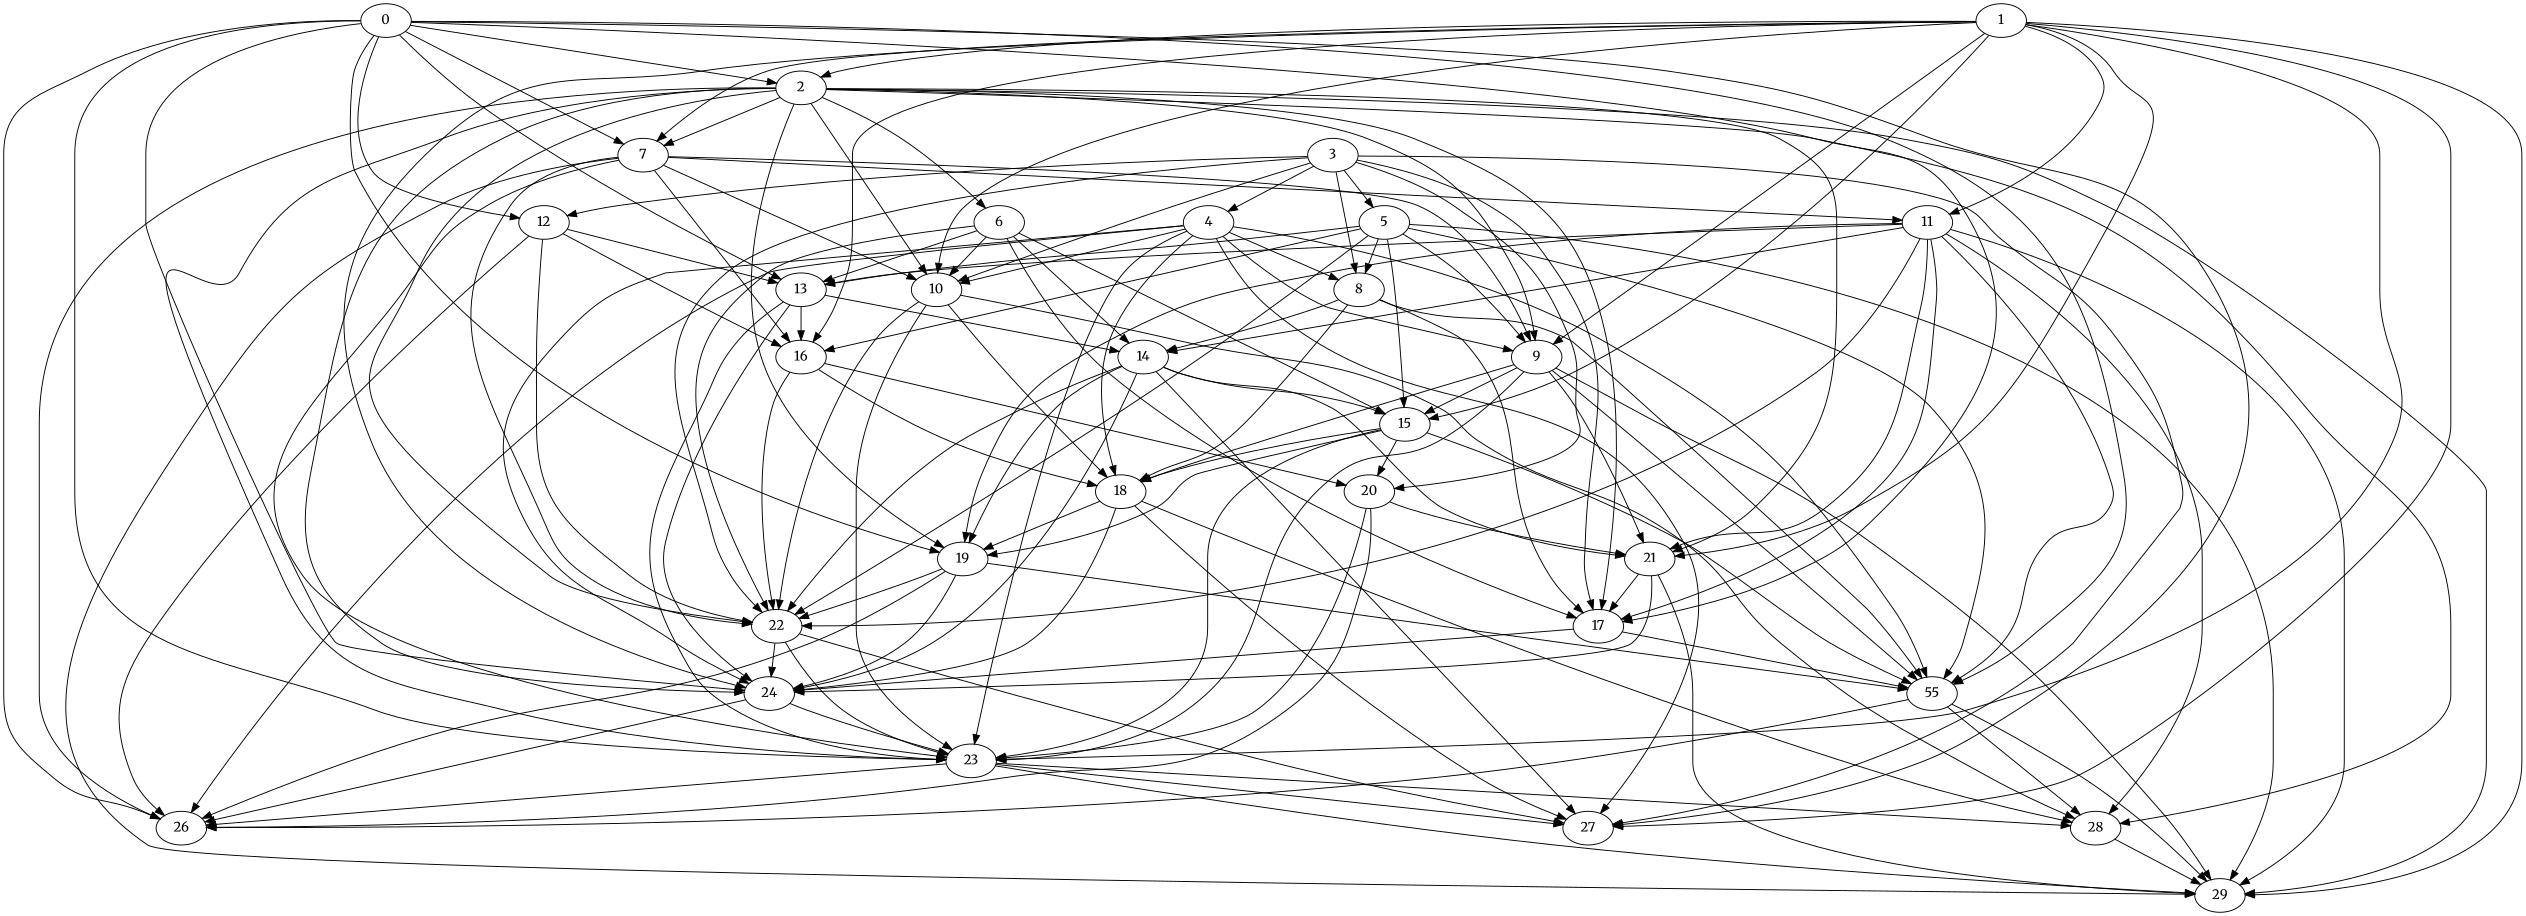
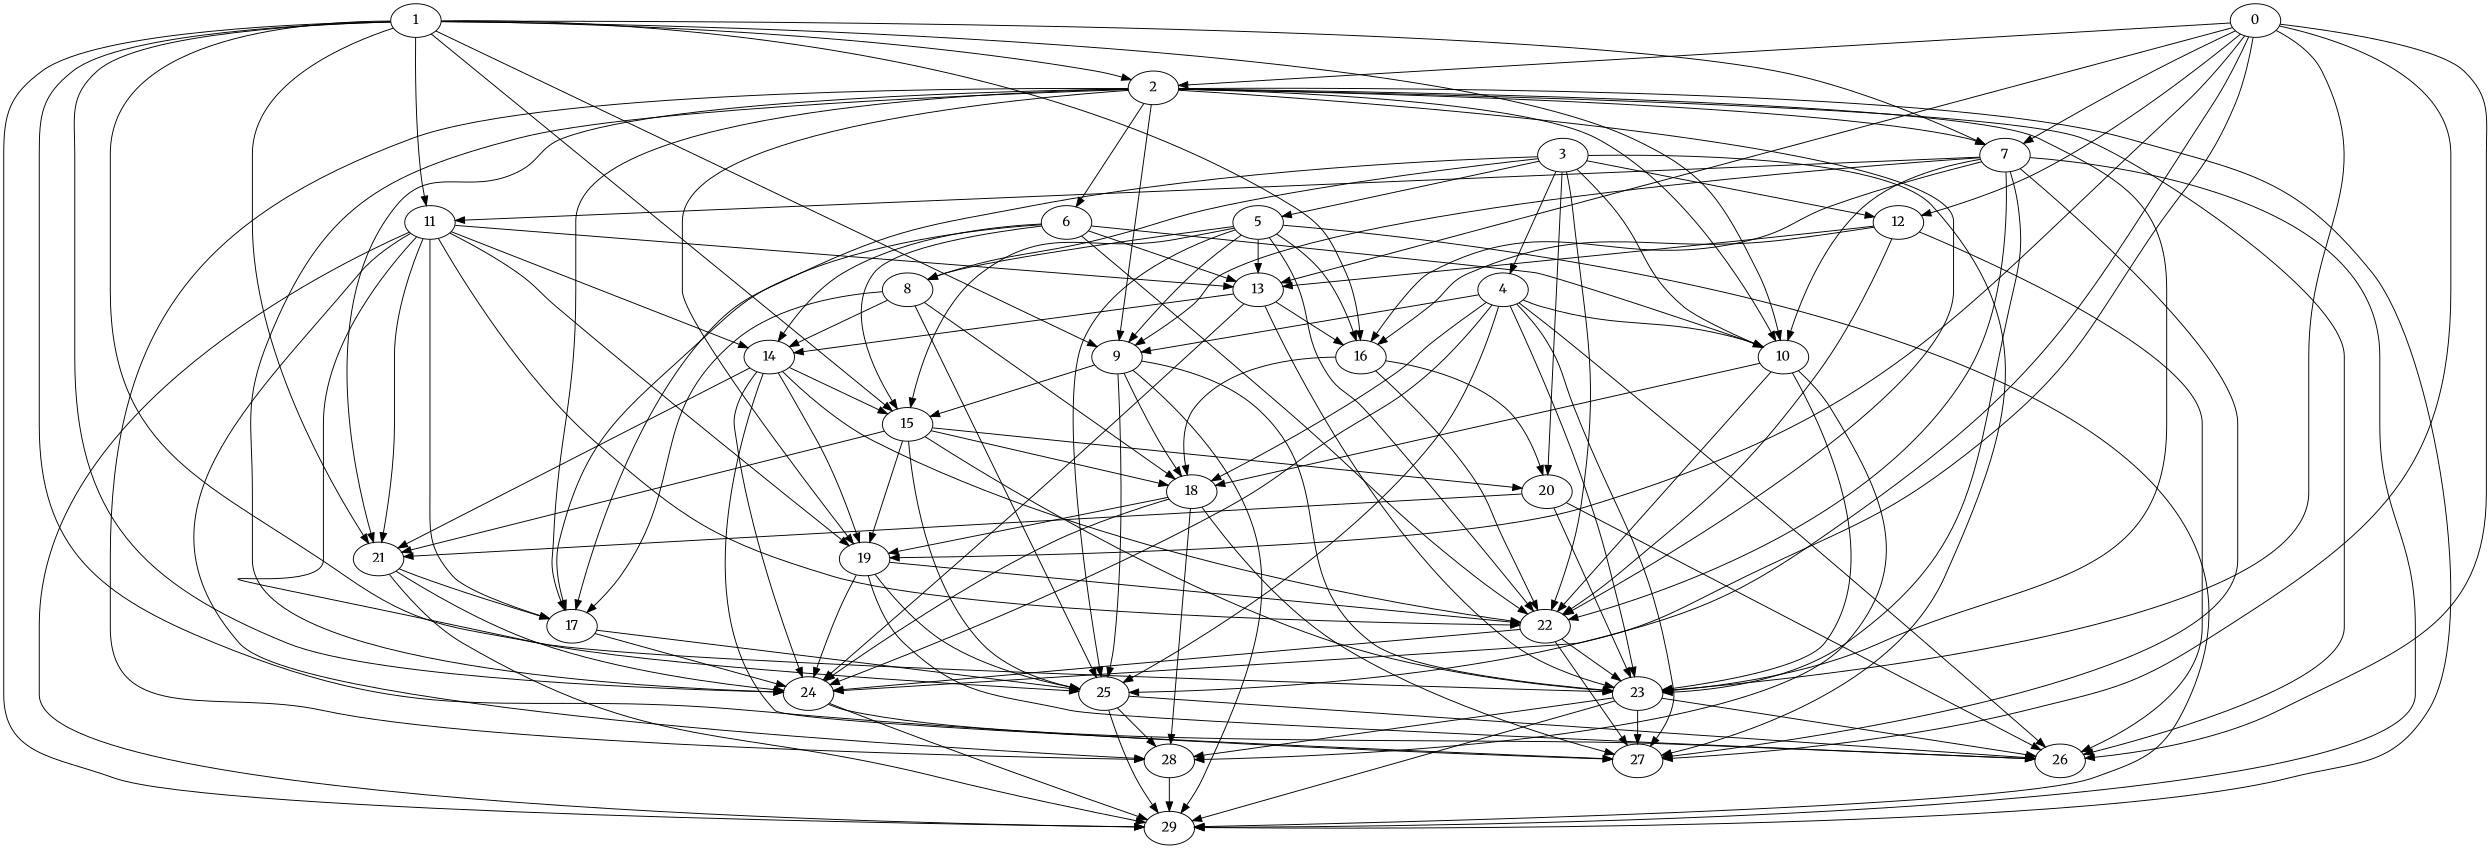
(1510, 92) -> none
(1282, 255) -> none
(1607, 462) -> (636, 494)
none -> (2219, 601)
(1932, 694) -> (1104, 694)
(860, 728) -> (983, 761)
